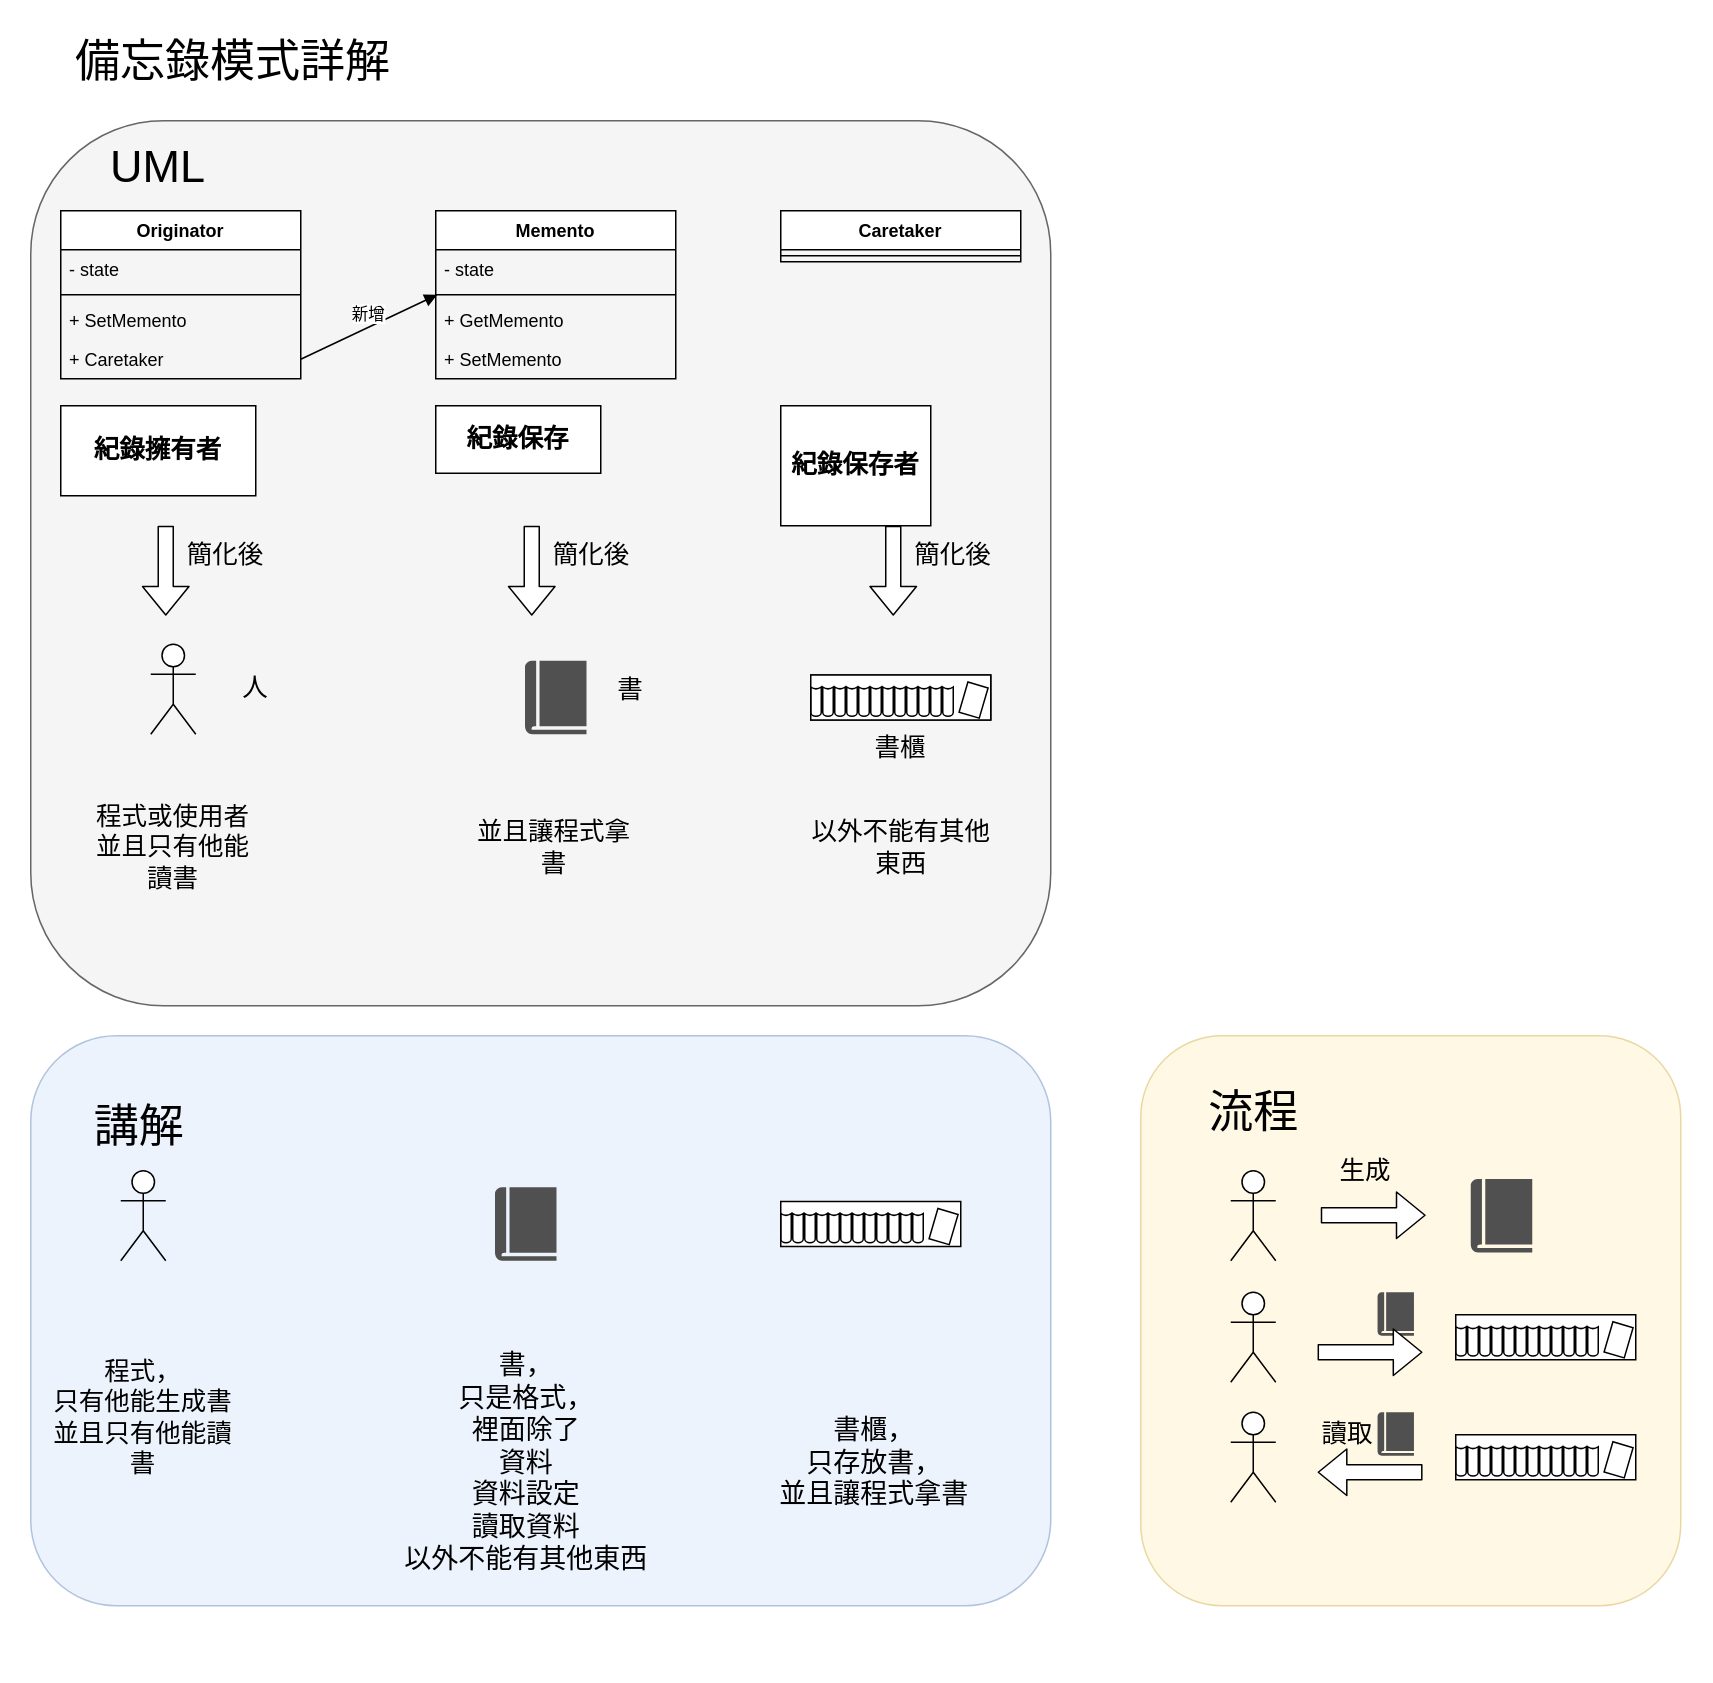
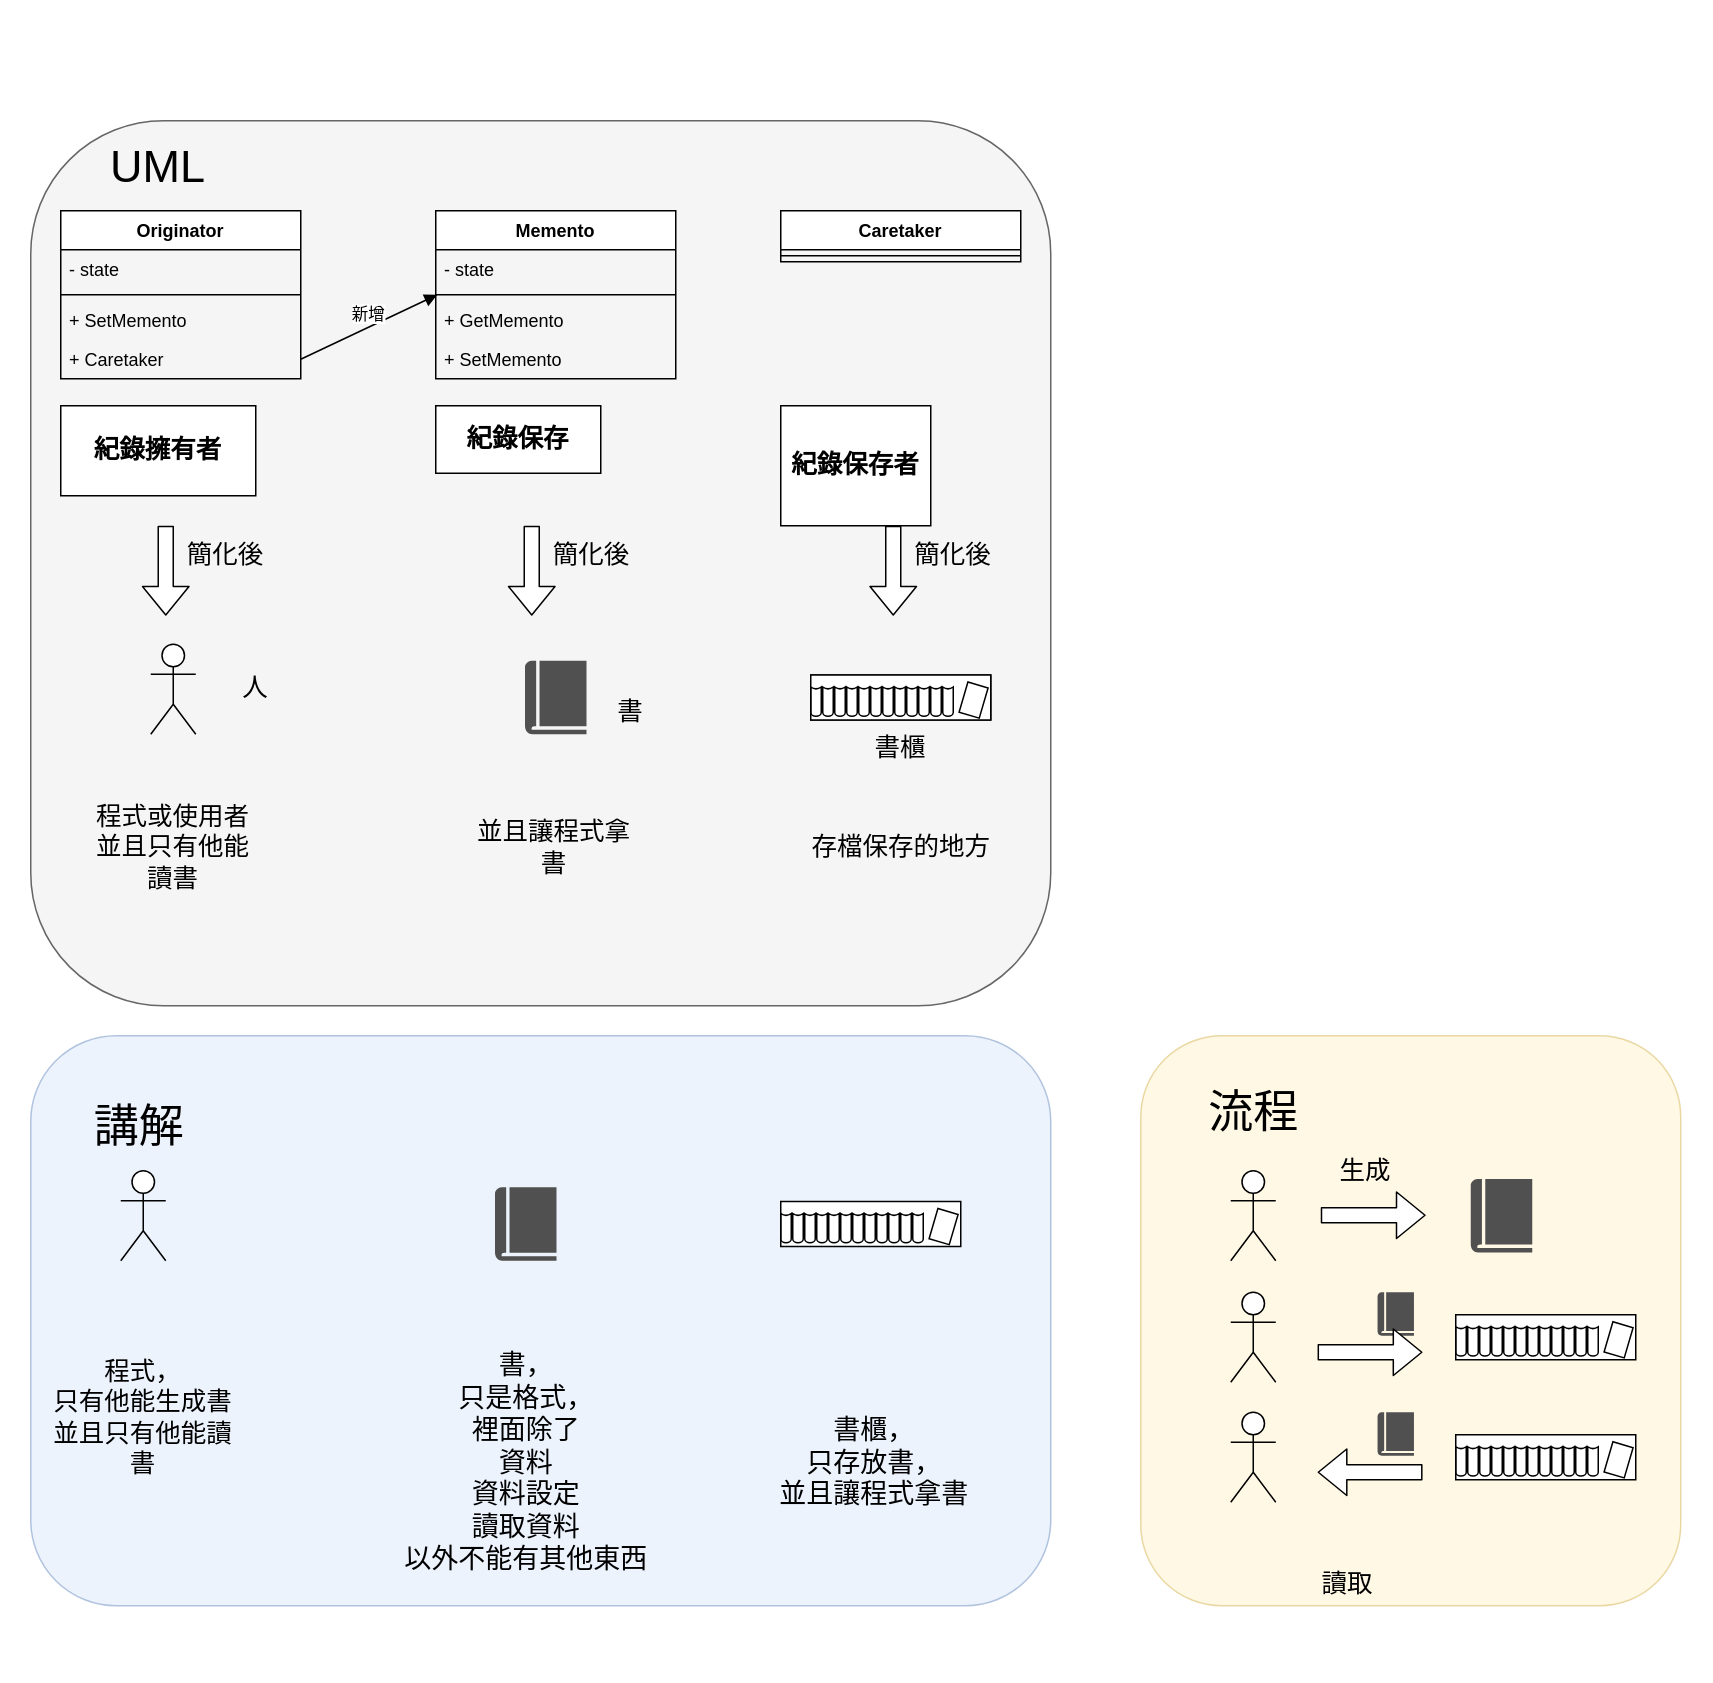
(233, 61) -> none
(631, 690) -> (631, 713)
(902, 848) -> (902, 848)
(1348, 1435) -> (1348, 1585)
